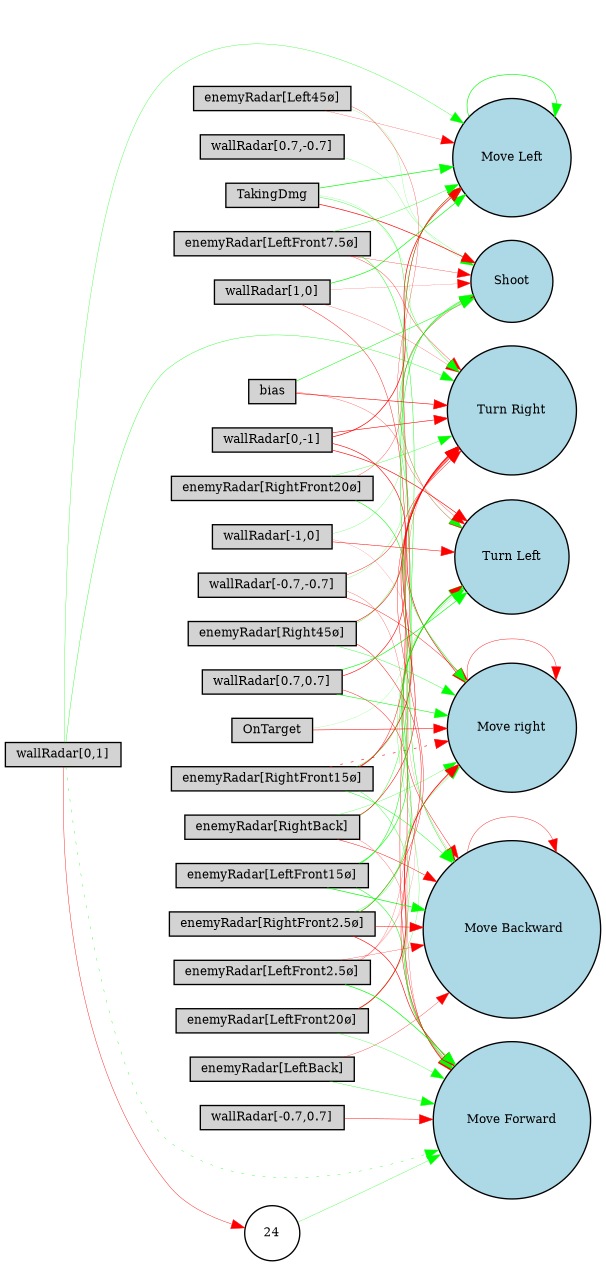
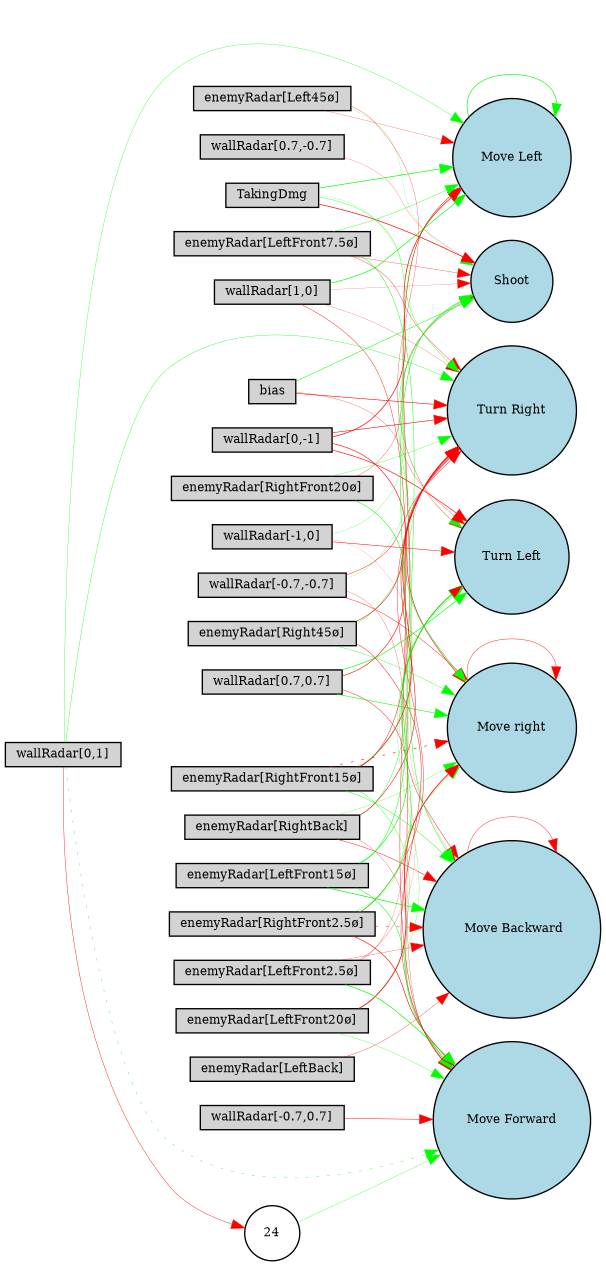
(396, 191) -> (396, 191)
(272, 730) -> none
(392, 927) -> (392, 927)
(375, 1091) -> none
